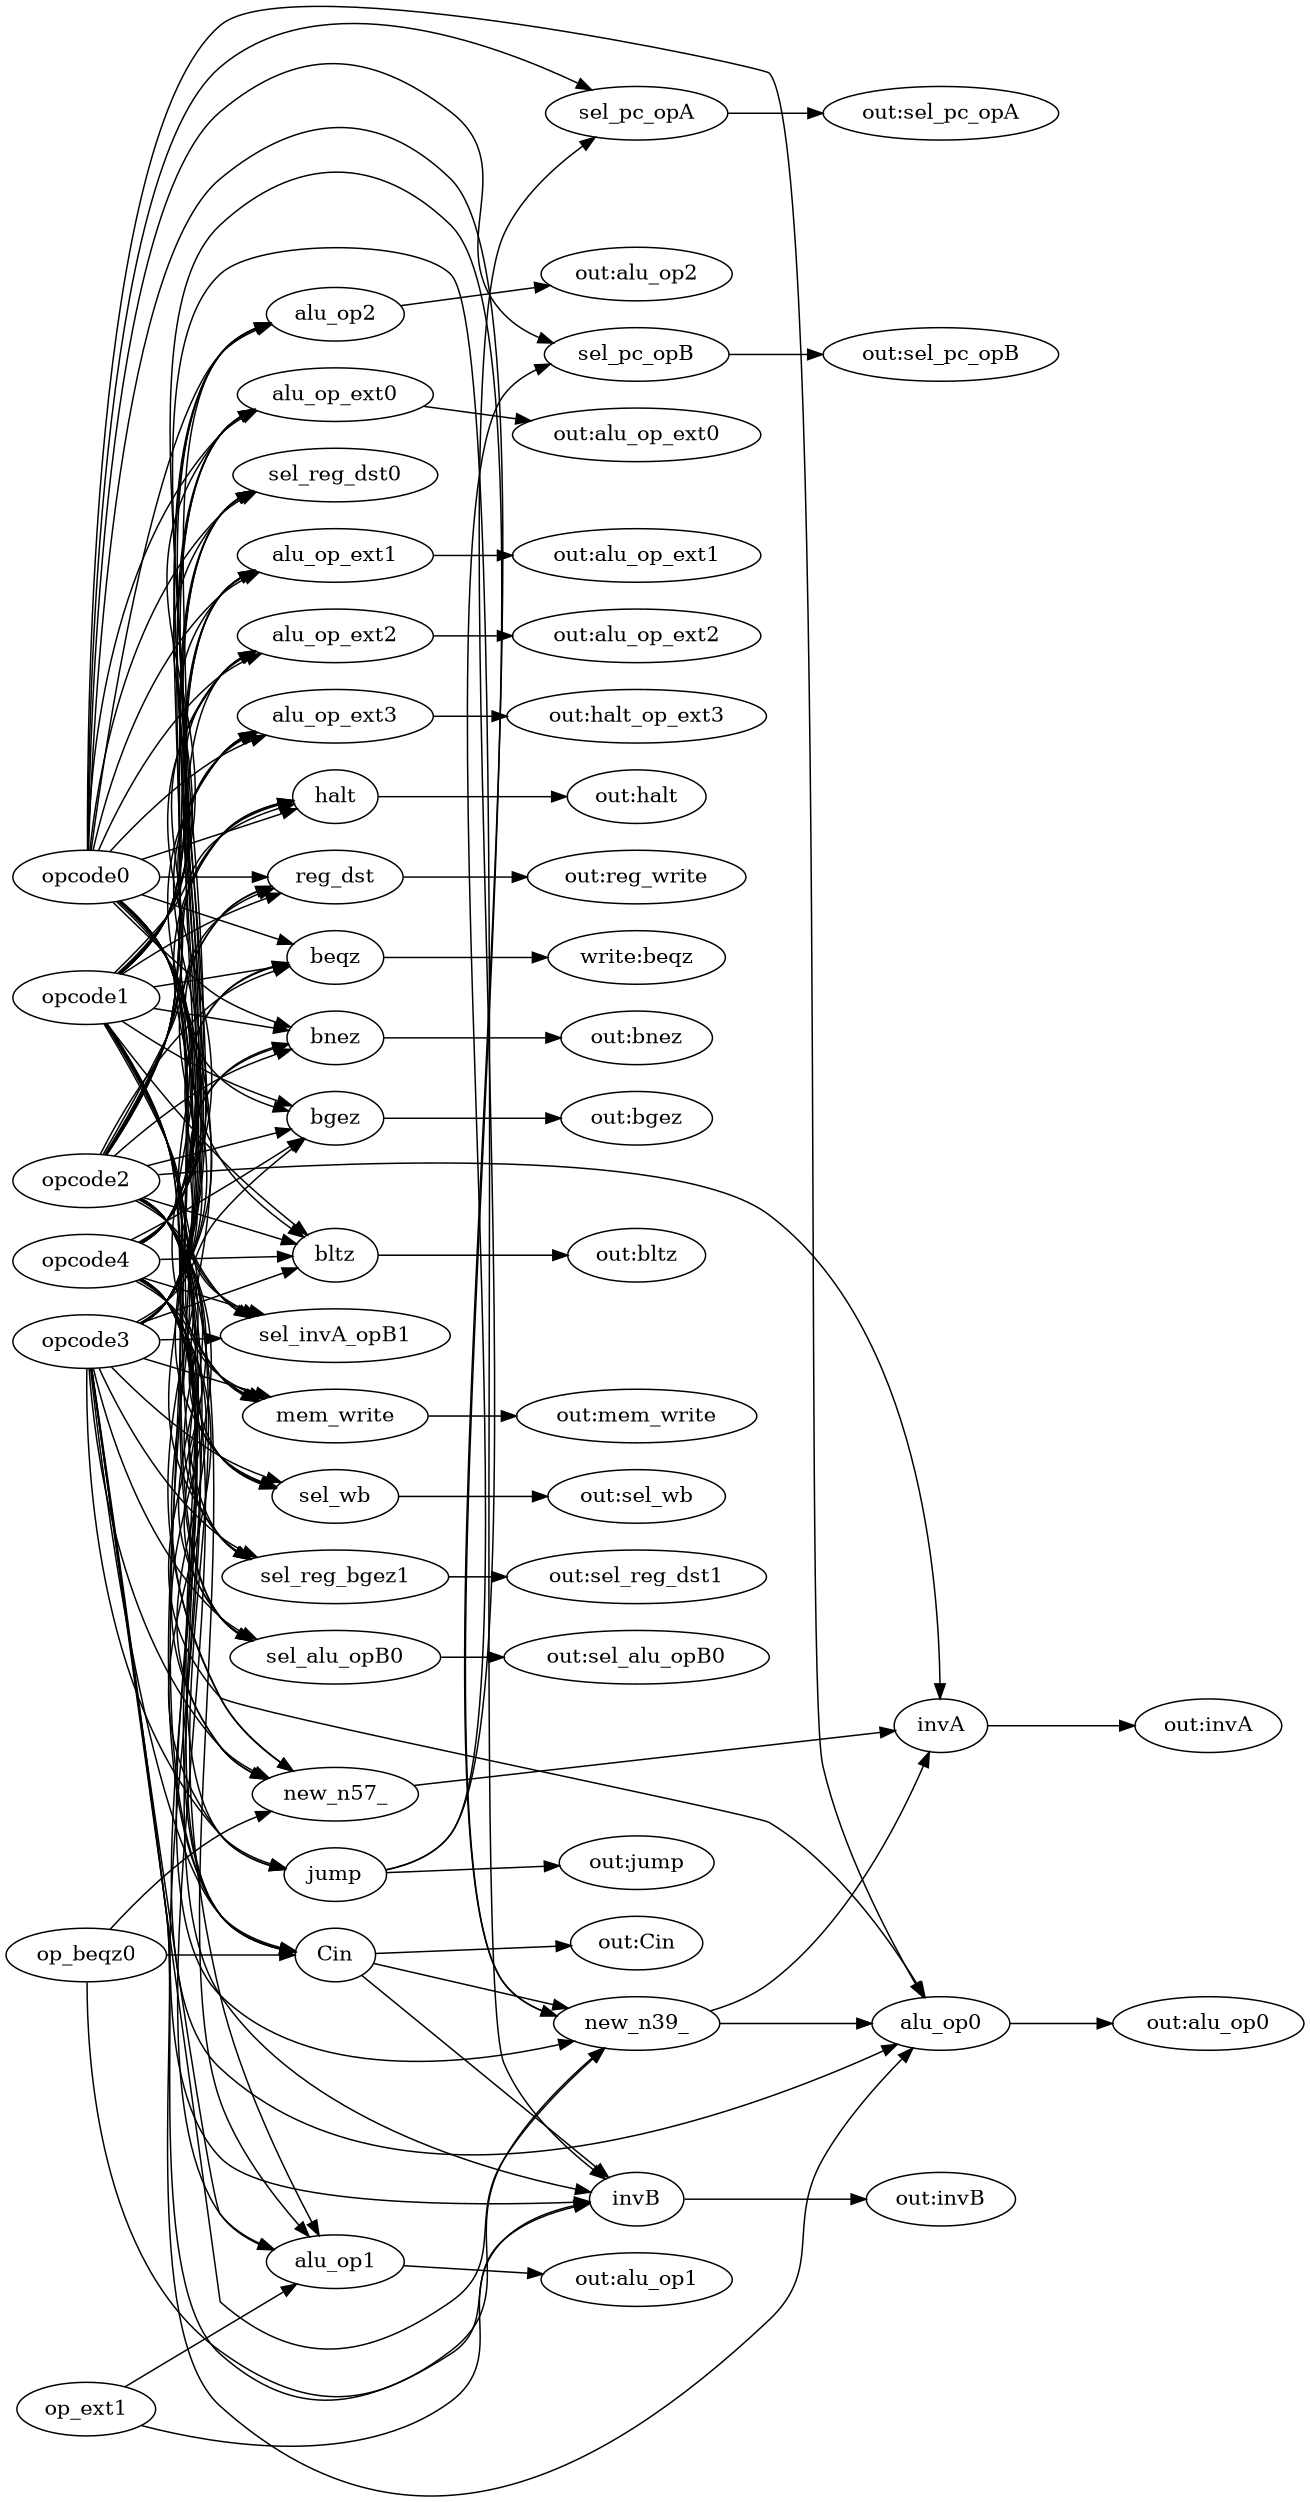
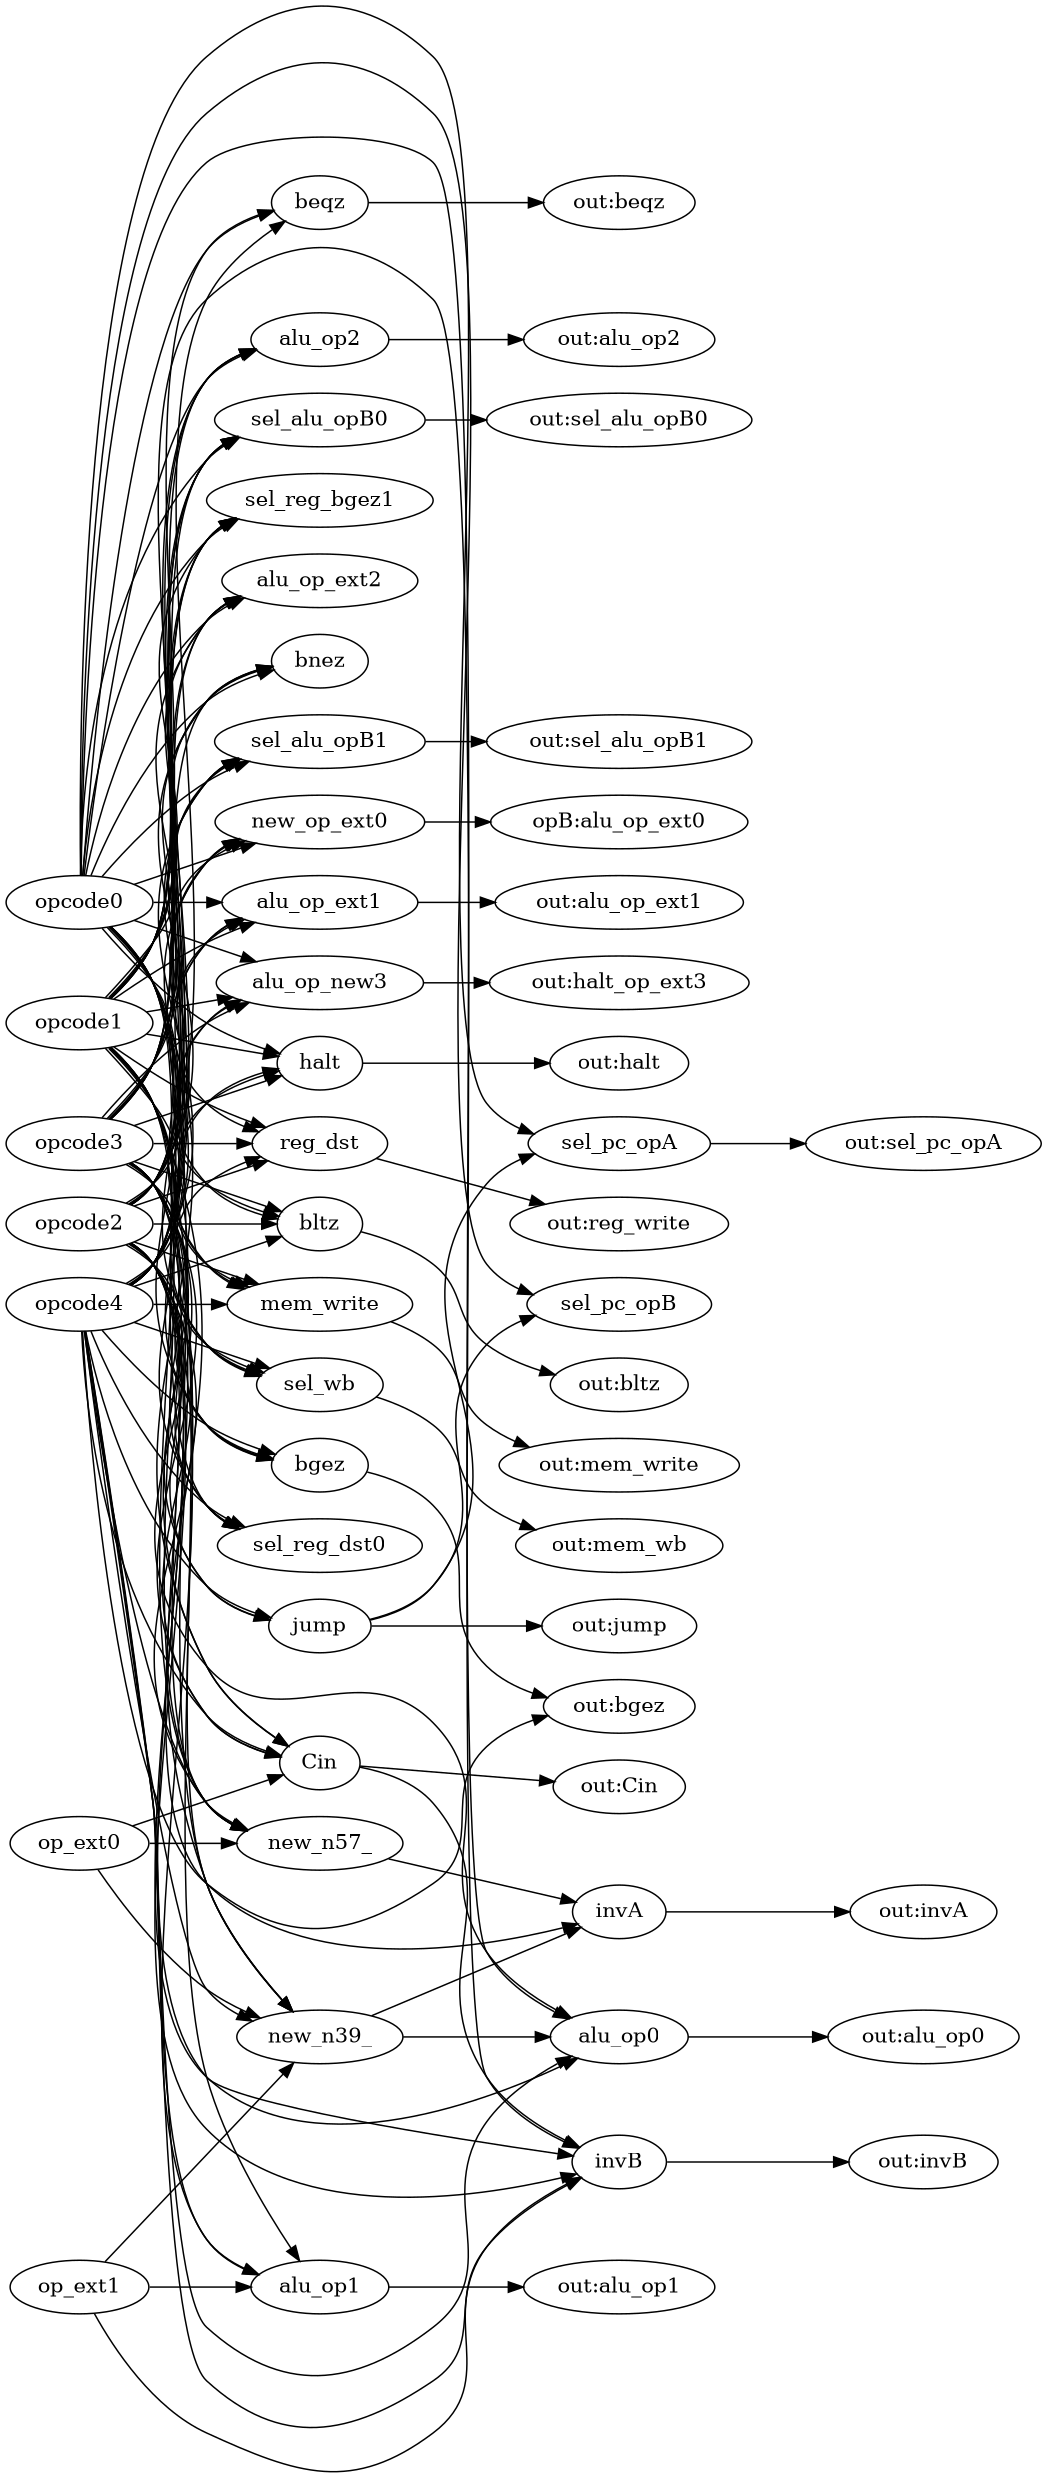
(941, 354) -> none
(335, 395) -> (320, 822)
(637, 435) -> (619, 822)
(637, 636) -> none
(335, 716) -> (320, 983)
(177, 737) -> none
none -> (619, 742)
(637, 957) -> (619, 203)
(637, 1038) -> none
(191, 1095) -> (122, 1663)
(189, 1135) -> none
(335, 1336) -> (320, 742)
(637, 1496) -> (619, 1546)
(637, 1577) -> none
(155, 1817) -> none
(86, 1955) -> (80, 1843)
(464, 1984) -> (194, 2168)
